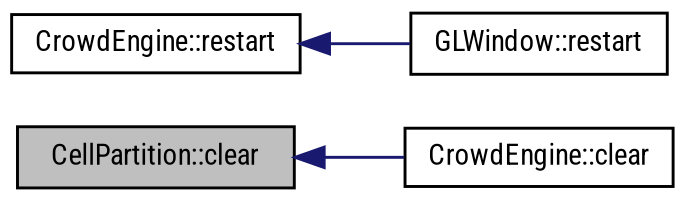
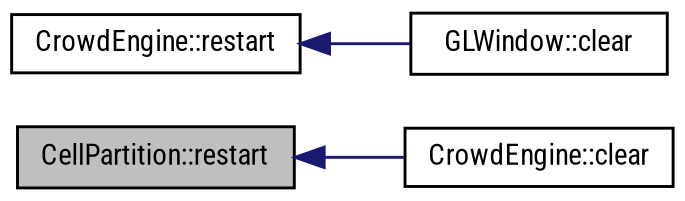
(539, 44) -> (539, 44)
(156, 157) -> (156, 157)
